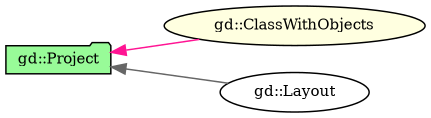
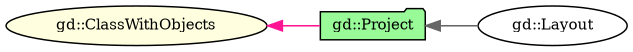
(163, 45) -> (301, 26)
